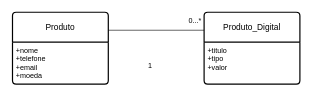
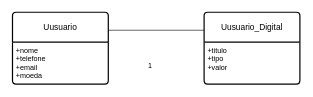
(195, 21) -> none
(60, 27) -> (60, 27)
(252, 27) -> (252, 27)
